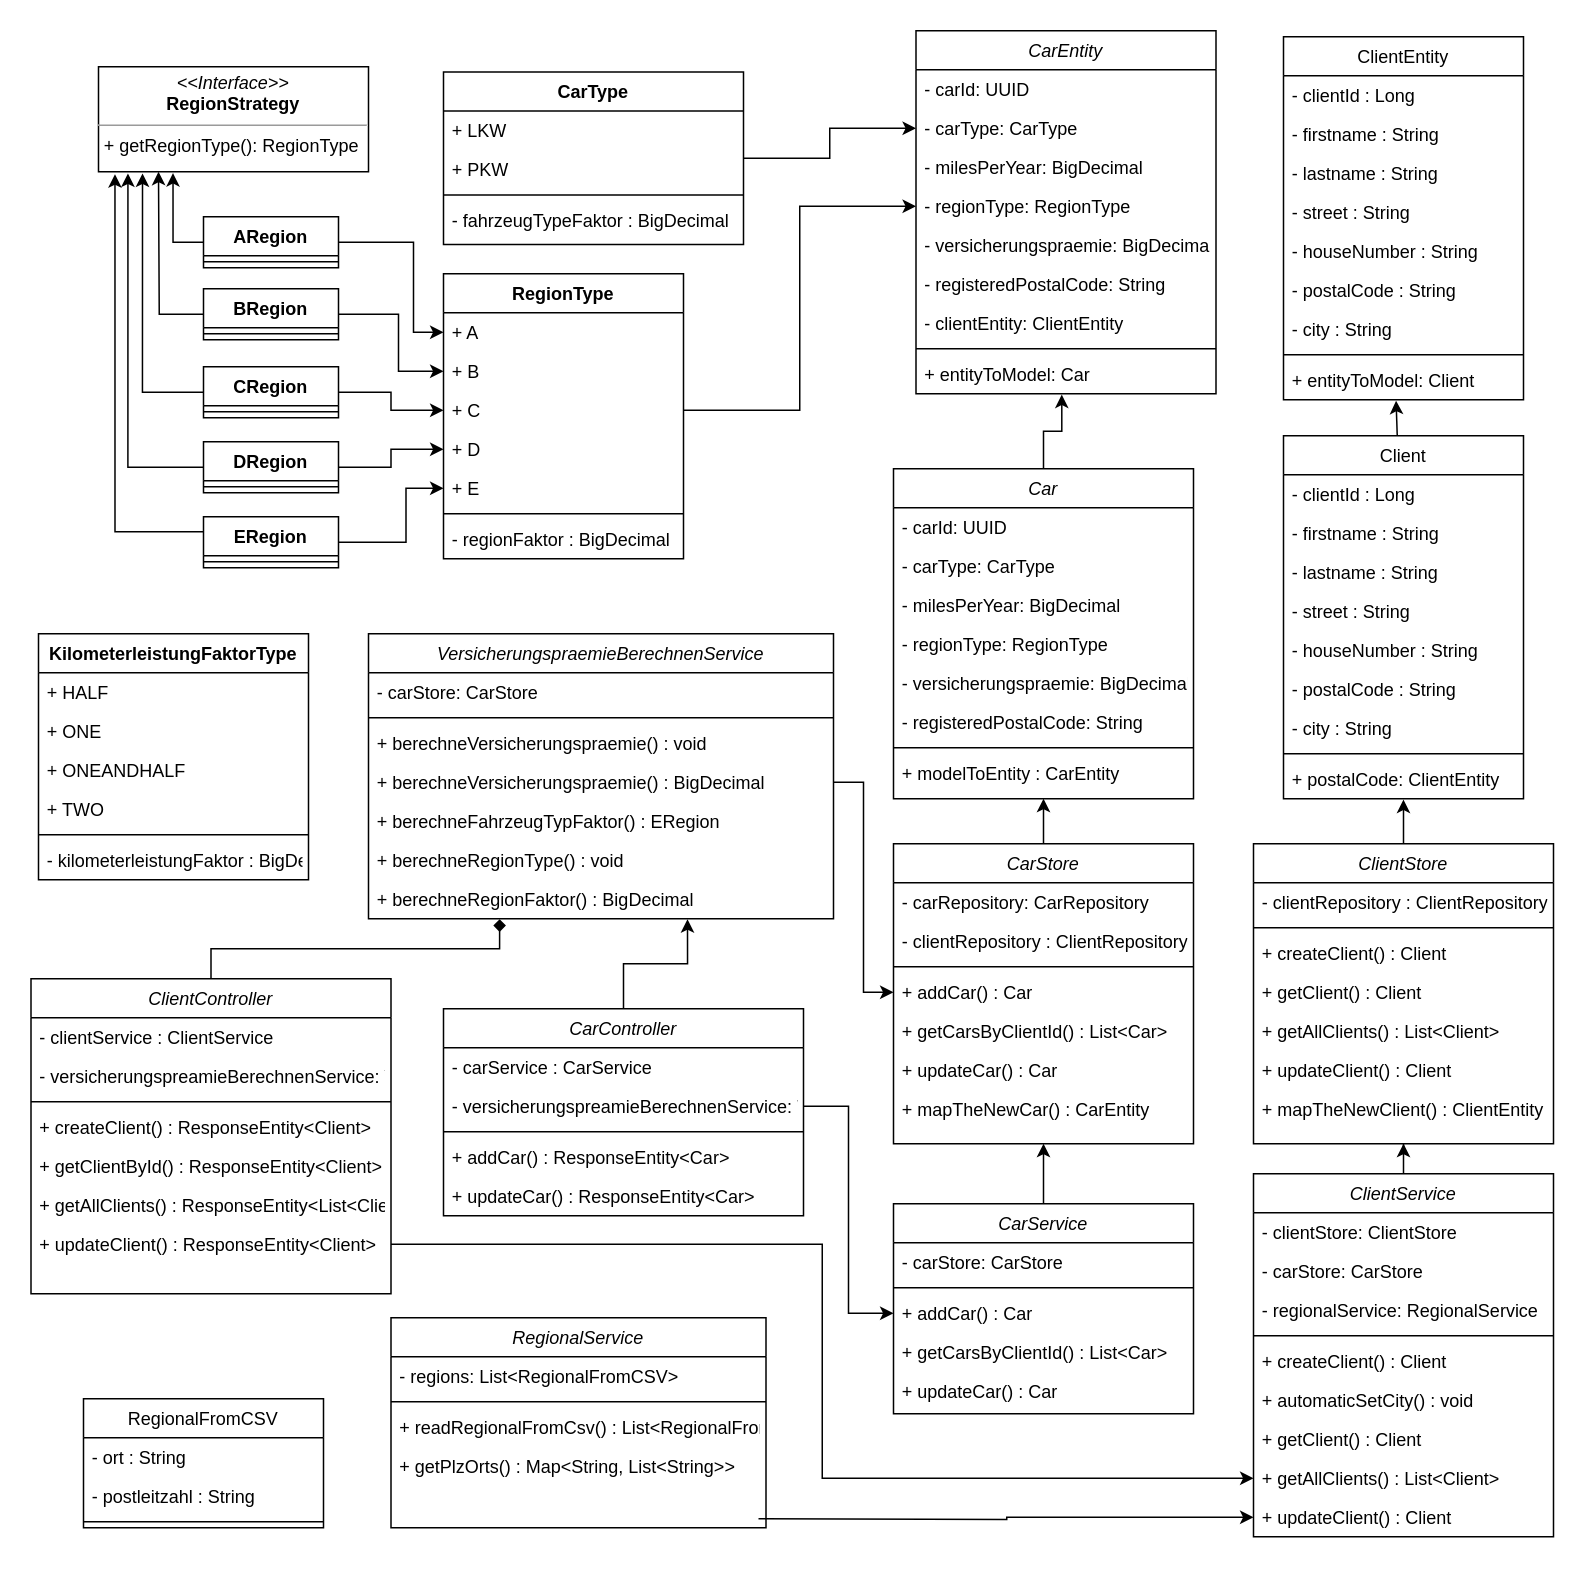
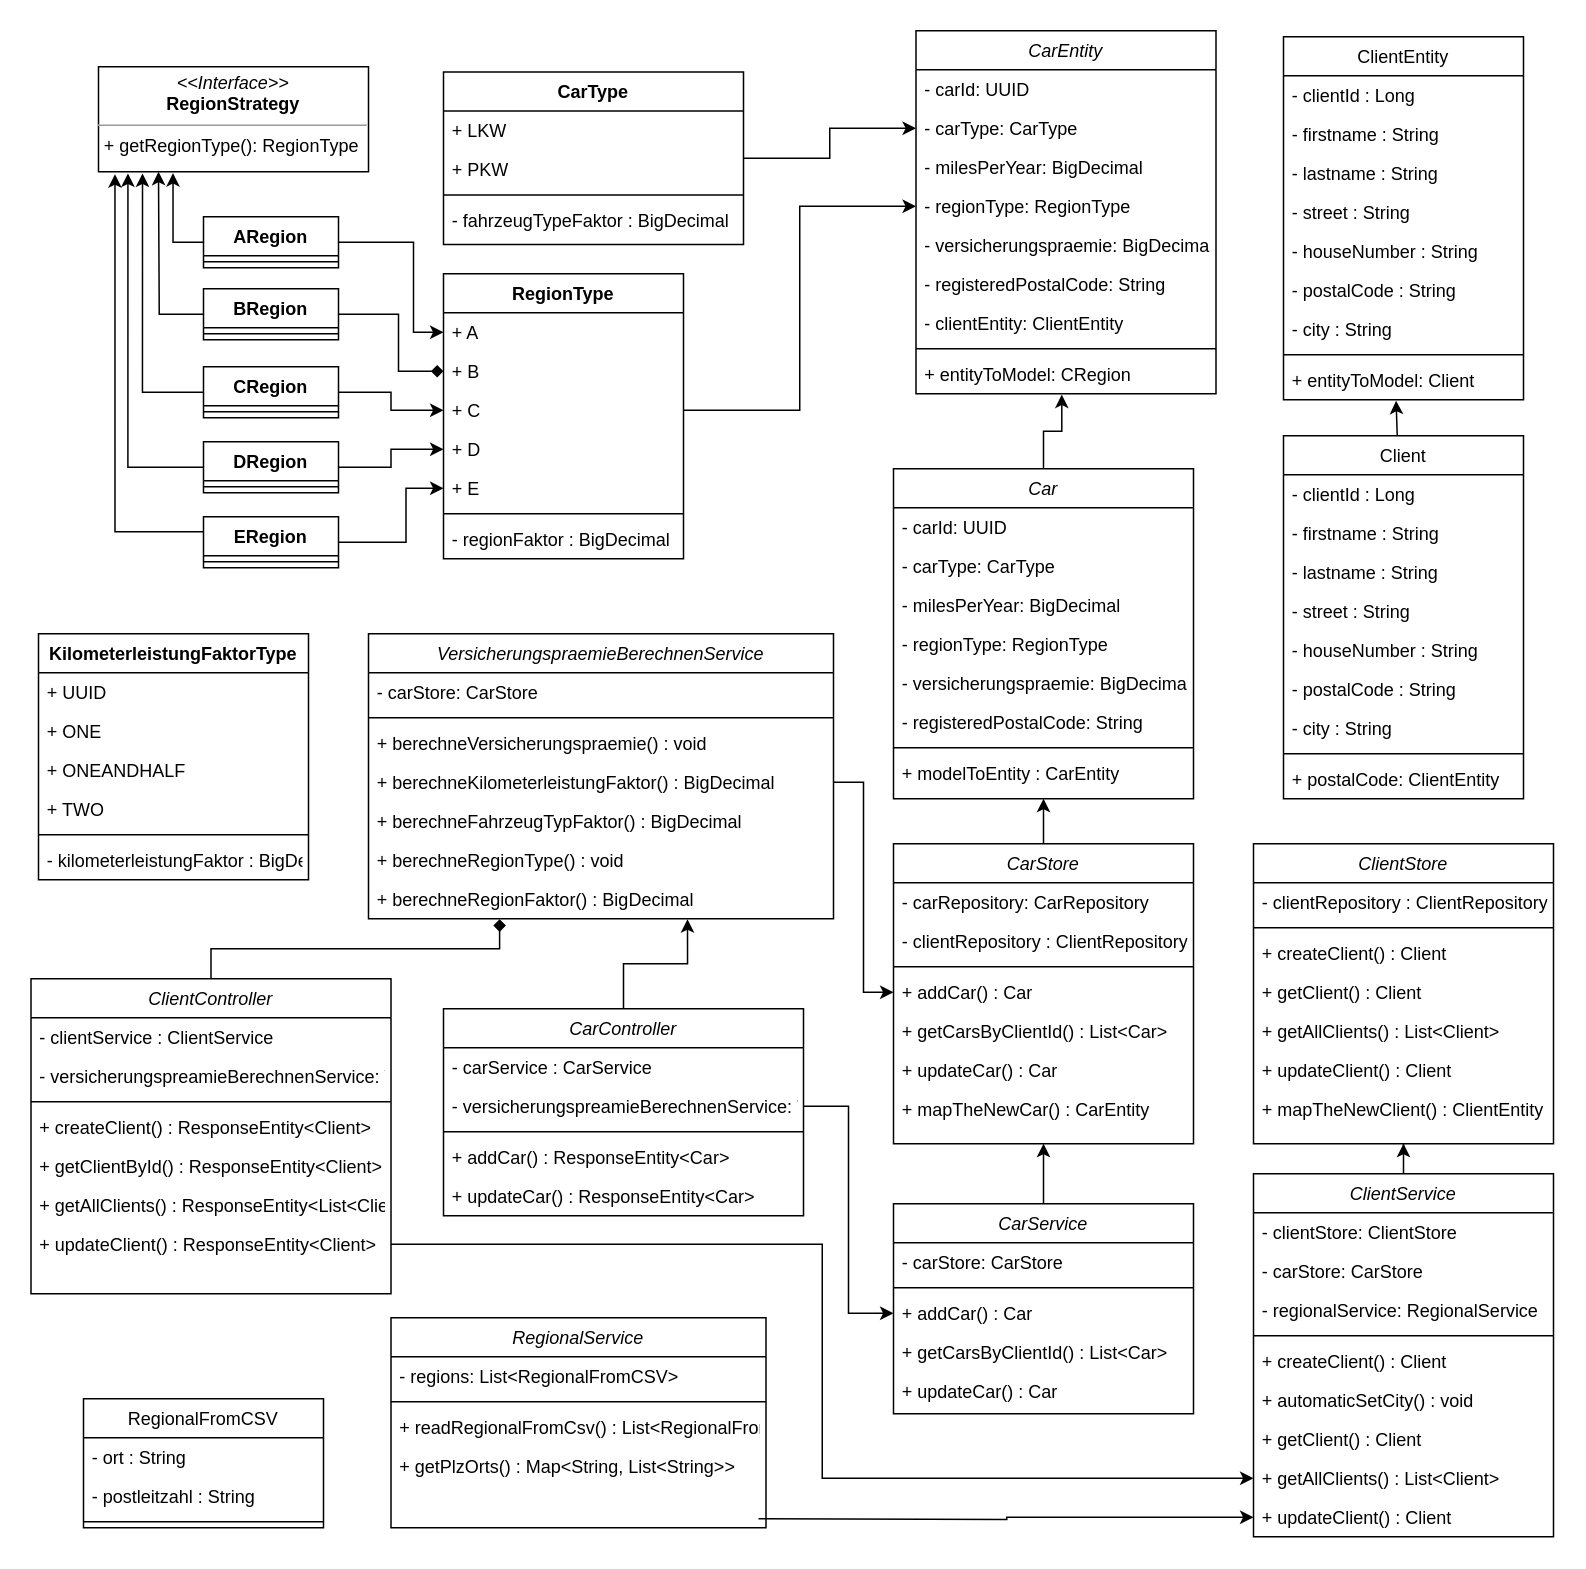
(432, 371) -> (431, 371)
(1013, 375) -> (1031, 375)
(74, 693) -> (74, 693)
(582, 783) -> (593, 783)
(1403, 816) -> none
(561, 822) -> (572, 822)
